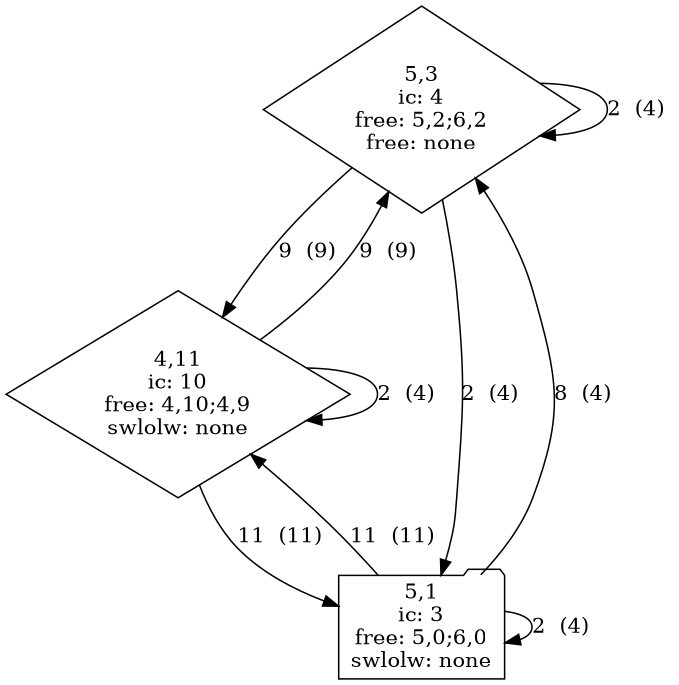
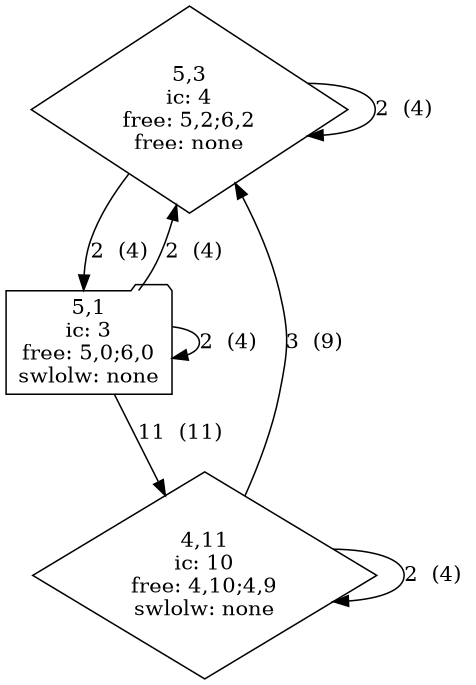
(287, 231) -> none
(392, 252) -> (318, 342)
(587, 394) -> (198, 252)
(248, 558) -> none
